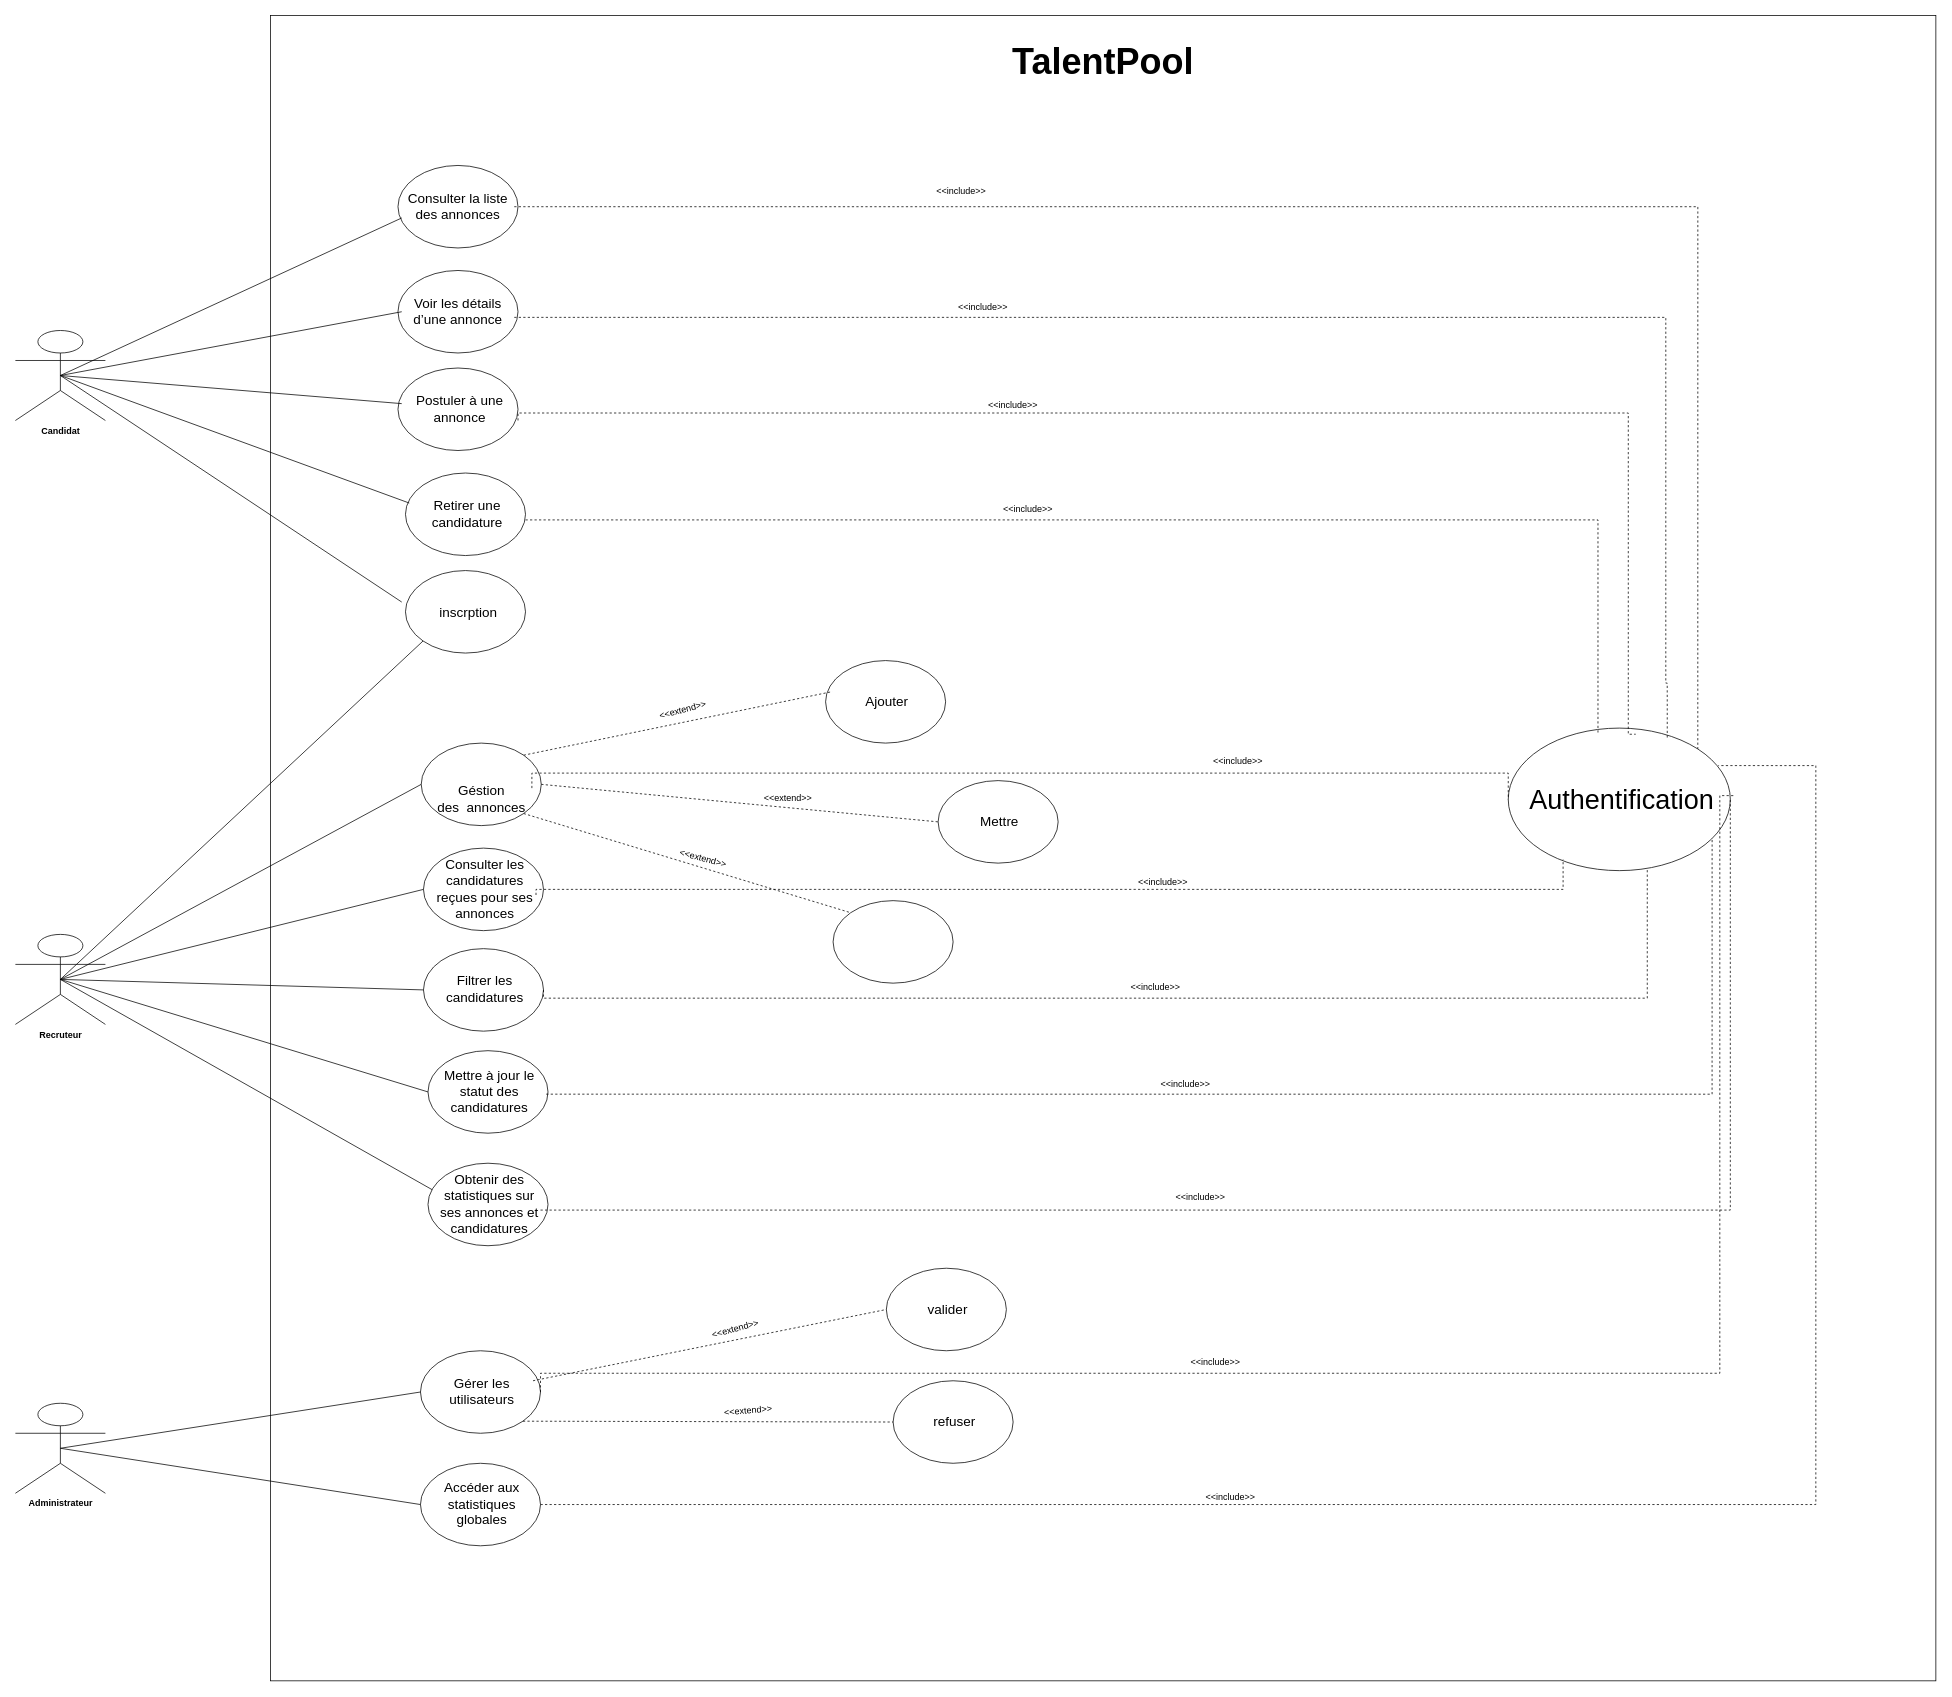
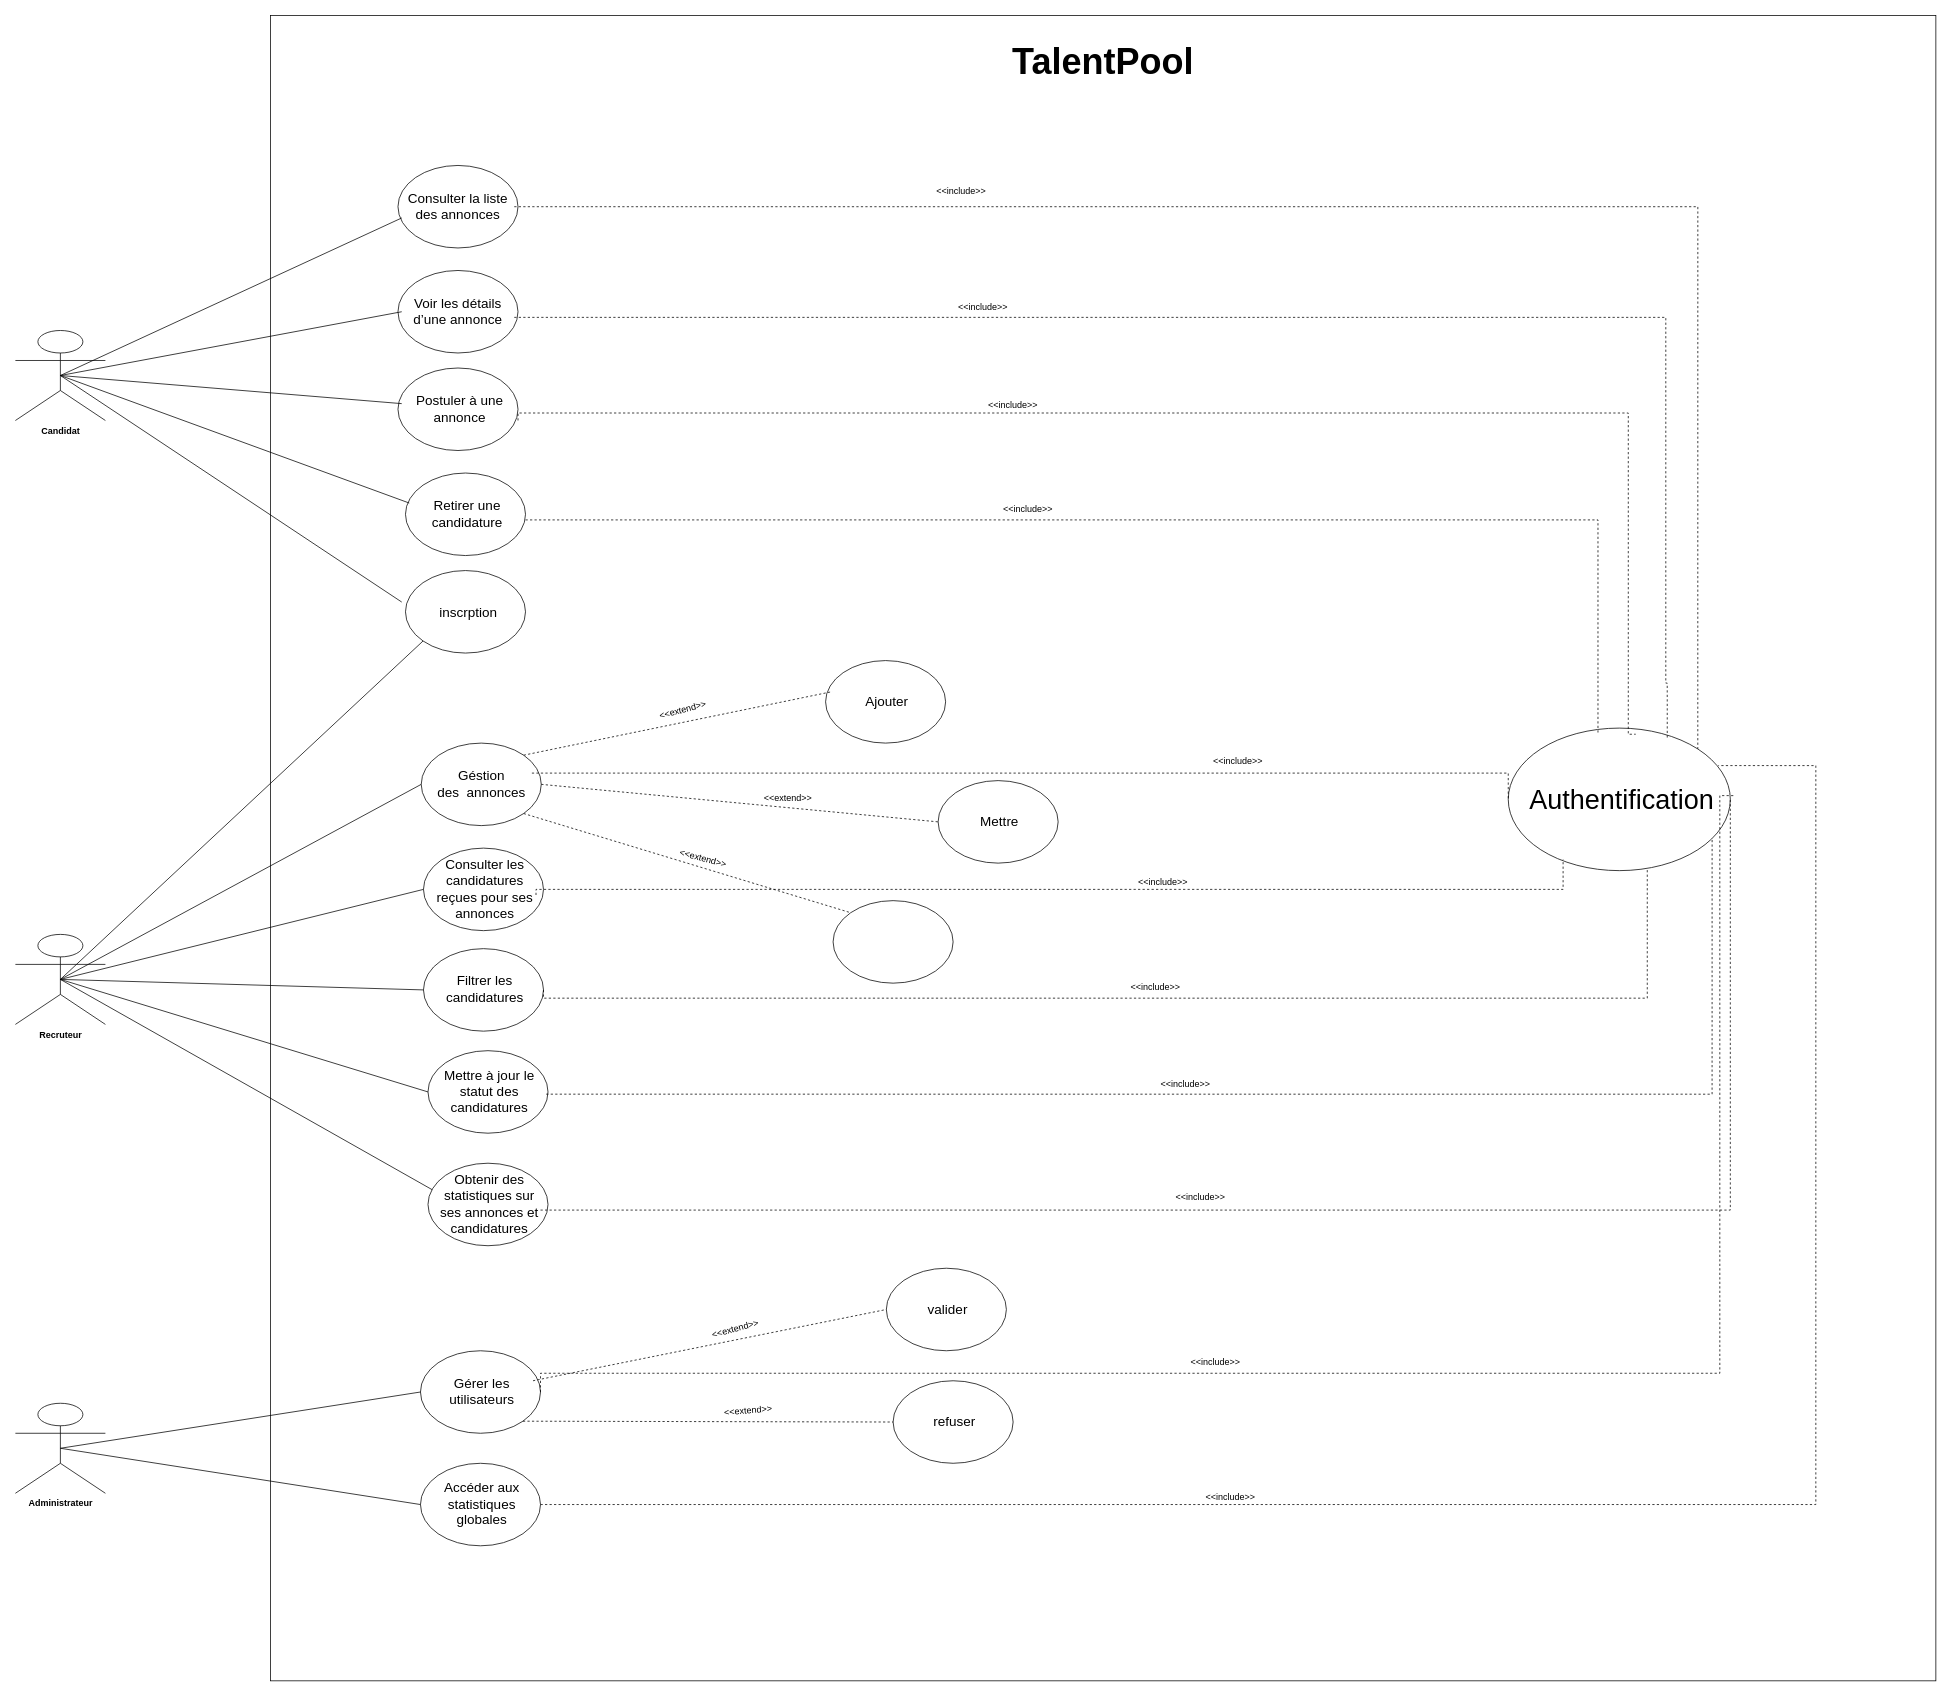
(481, 799) -> (481, 784)
